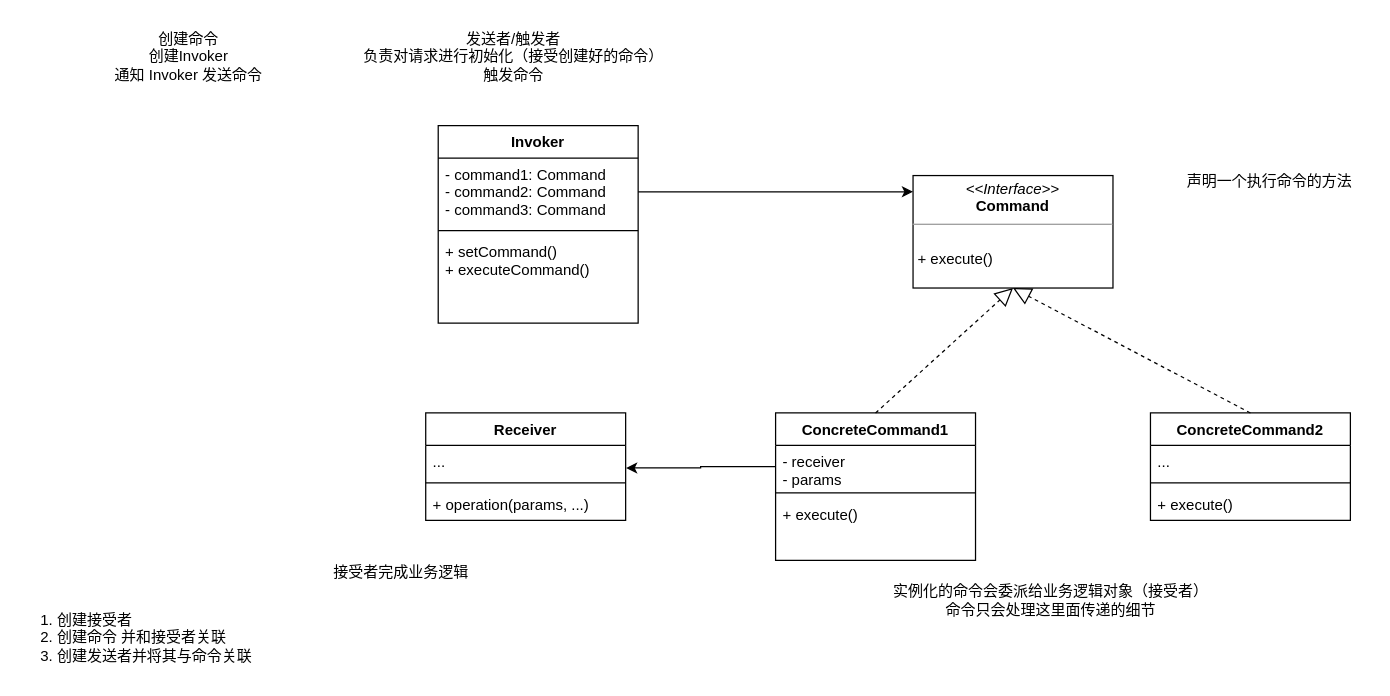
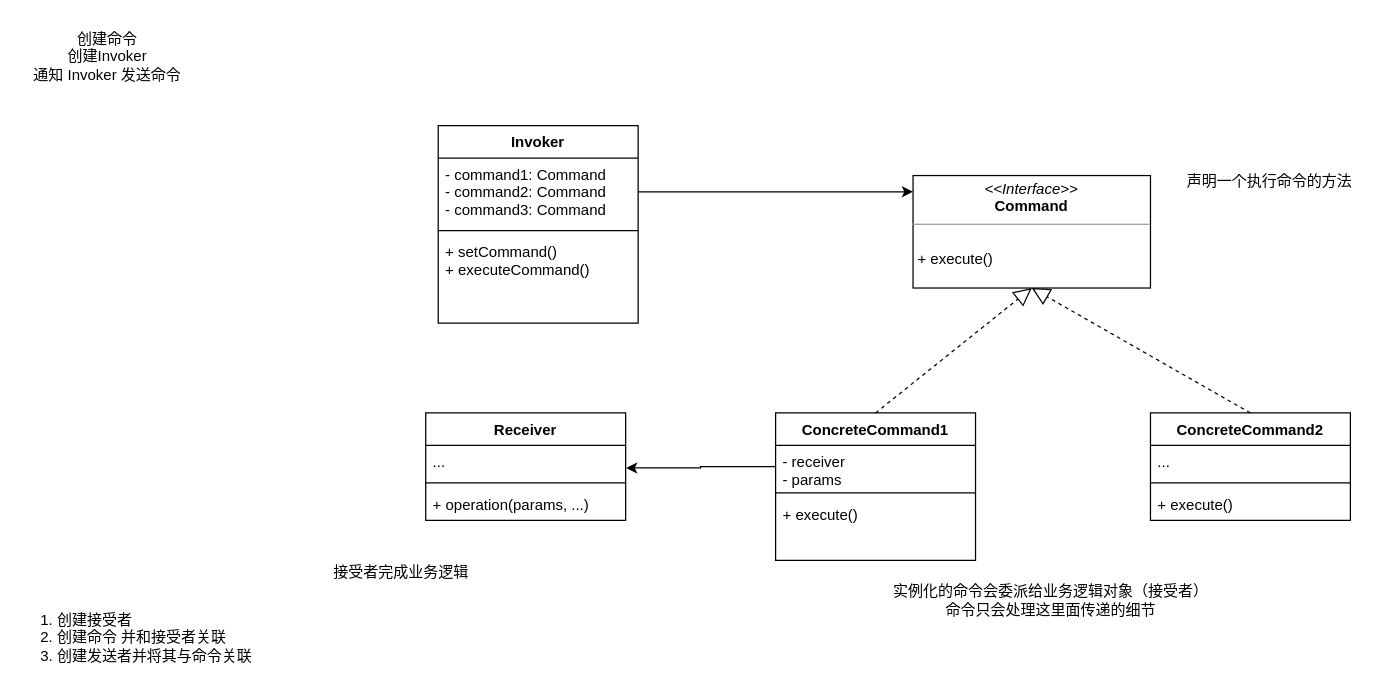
(188, 57) -> (107, 57)
(513, 57) -> none
(1013, 232) -> (1032, 232)
